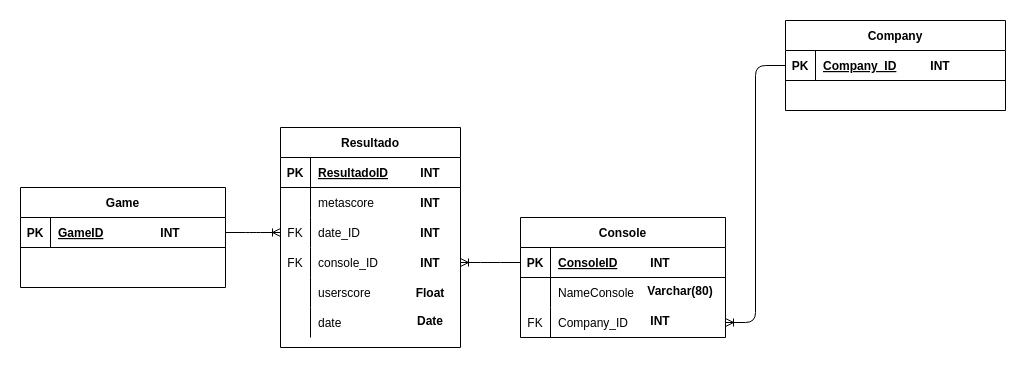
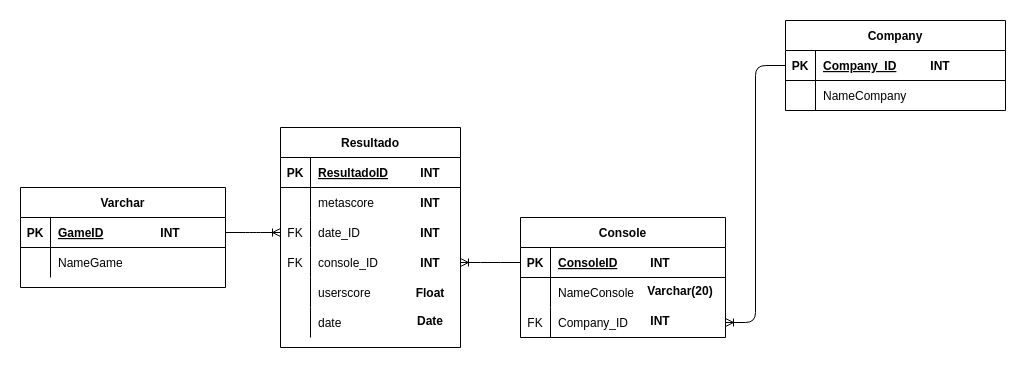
none -> (911, 96)
(123, 203) -> (123, 203)
none -> (138, 263)
(680, 291) -> (680, 291)
